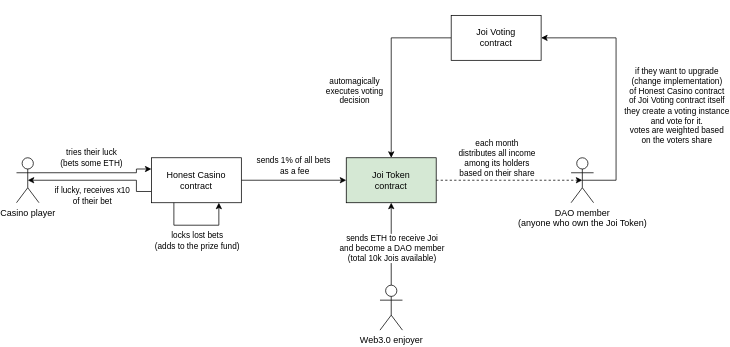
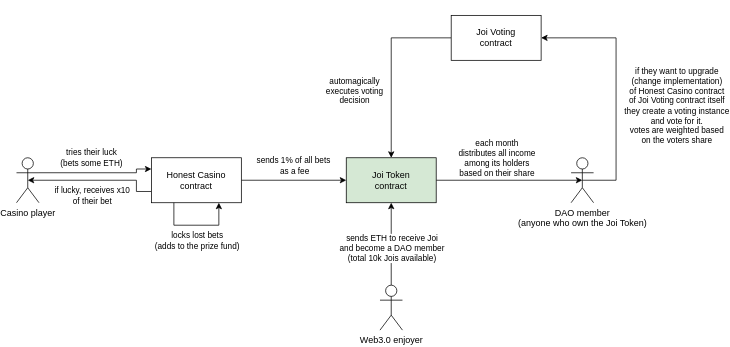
(506, 180) -> (506, 180)
